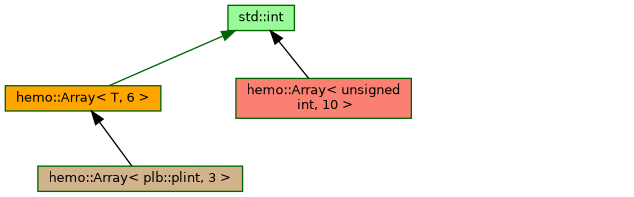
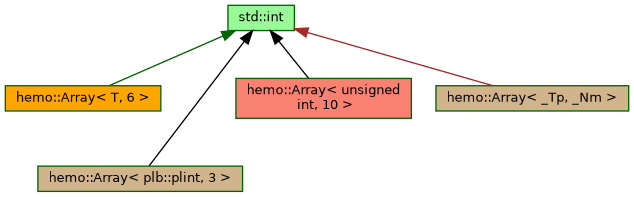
none -> (532, 98)
(116, 144) -> (197, 104)
